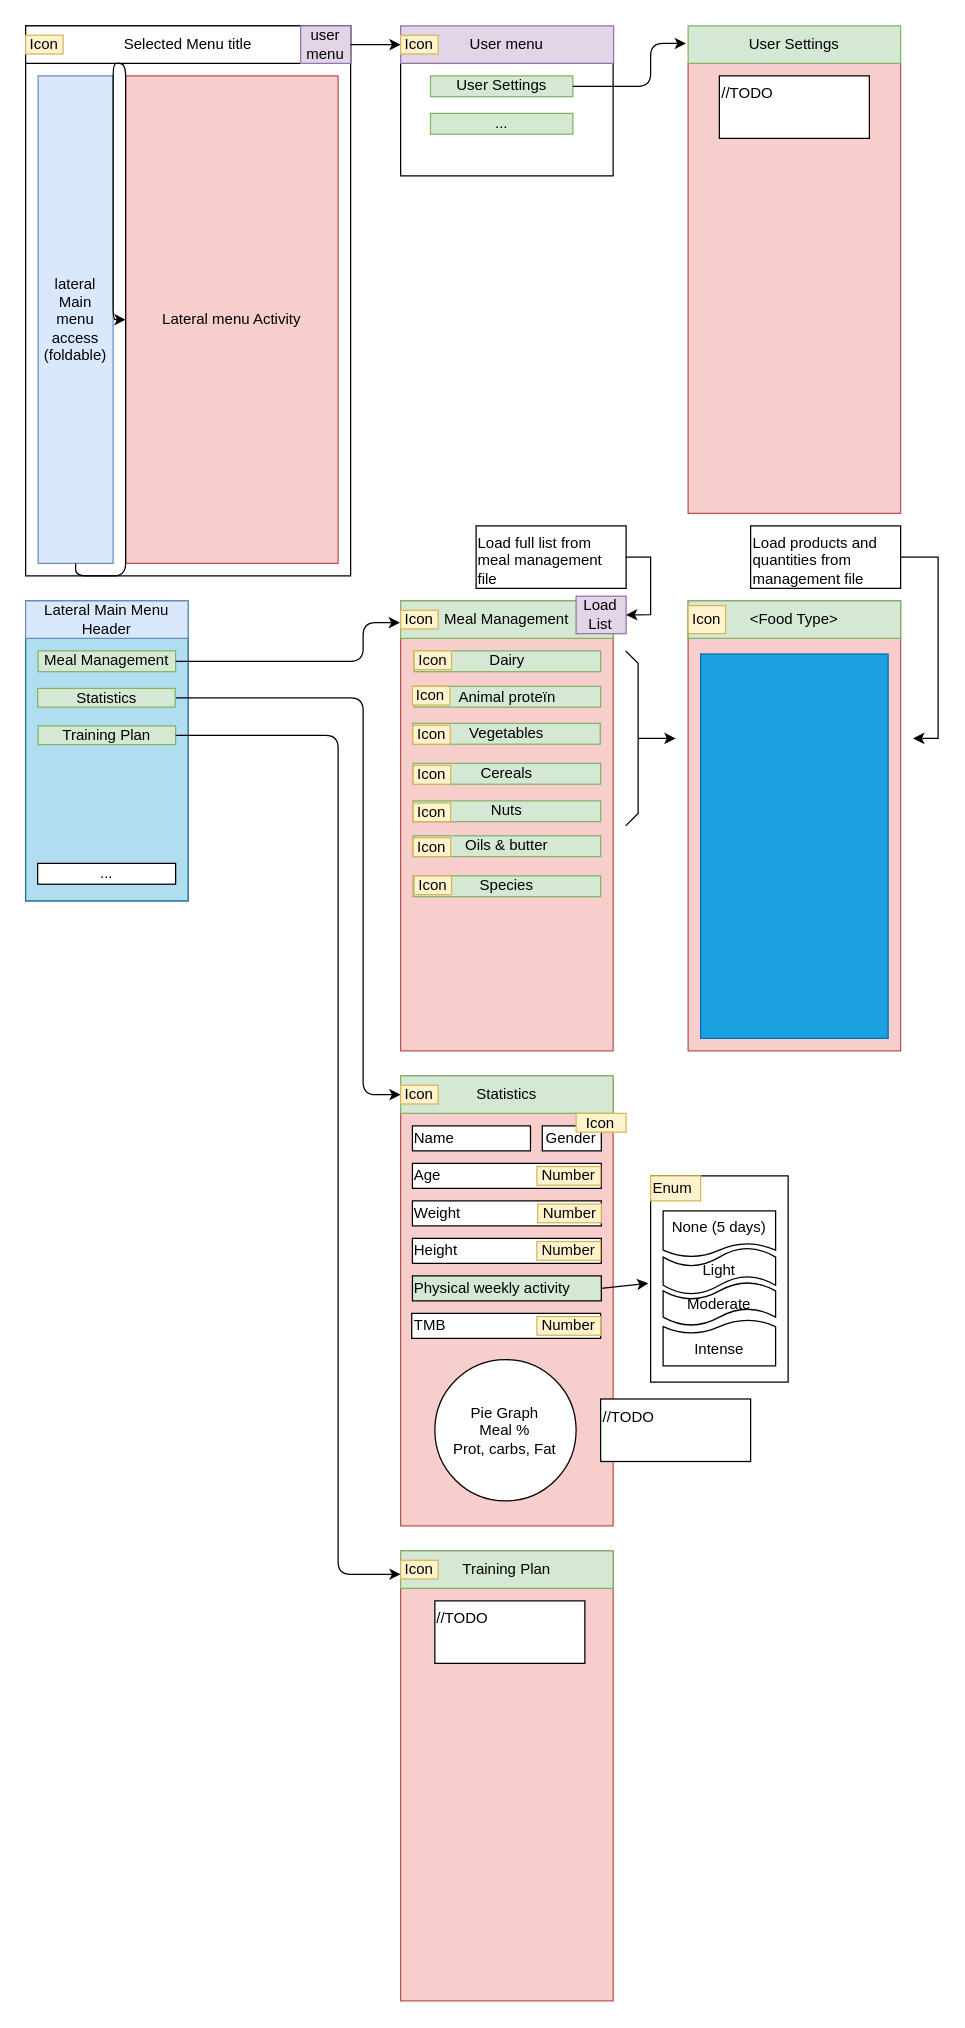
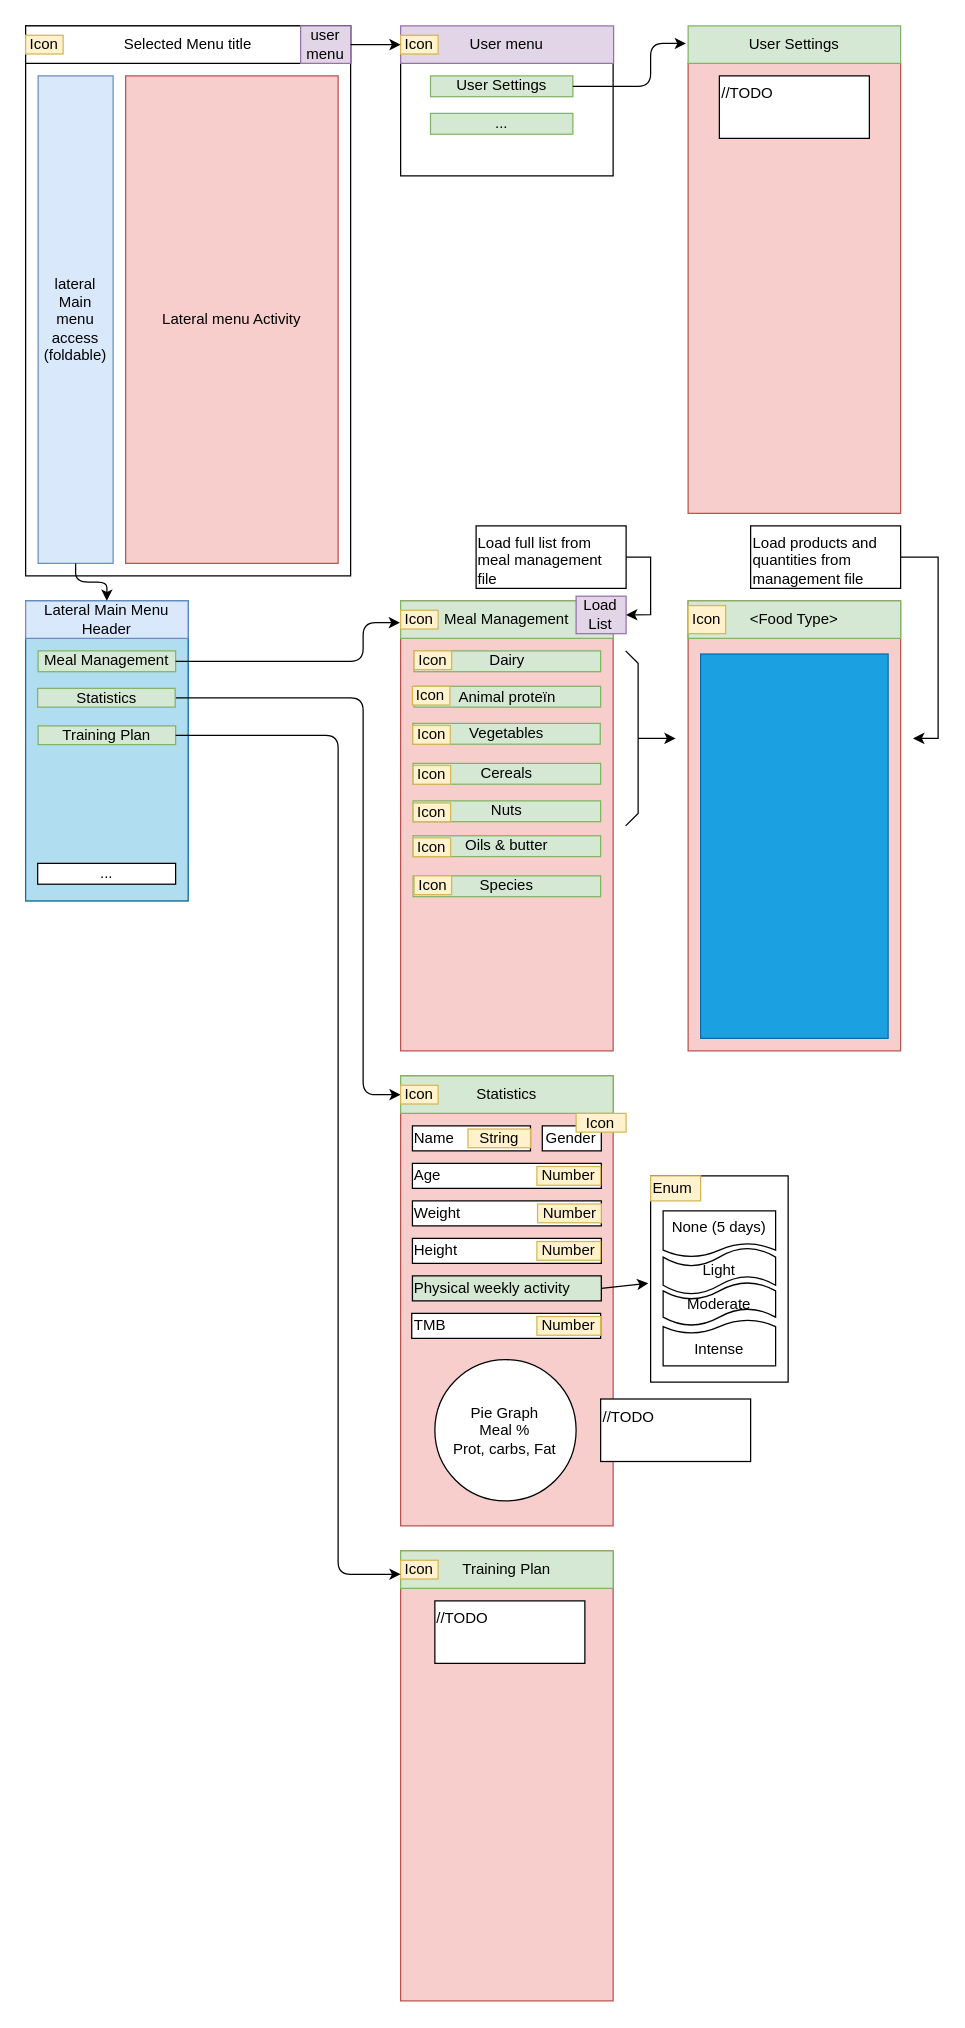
(126, 189) -> (92, 582)
none -> (499, 1138)
